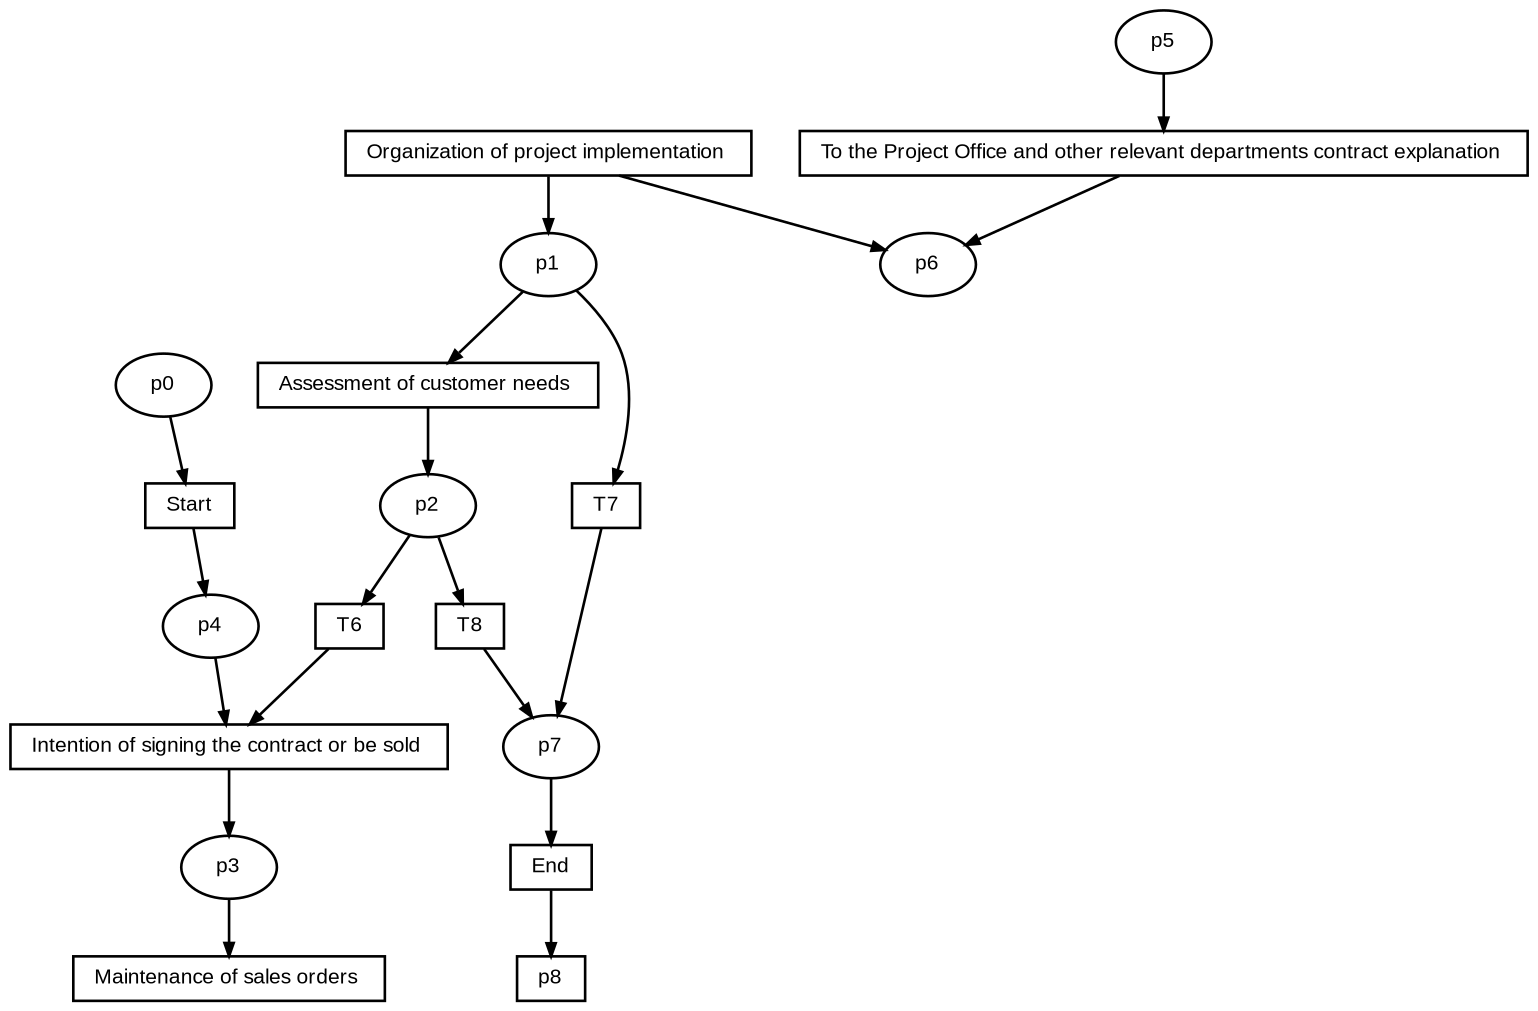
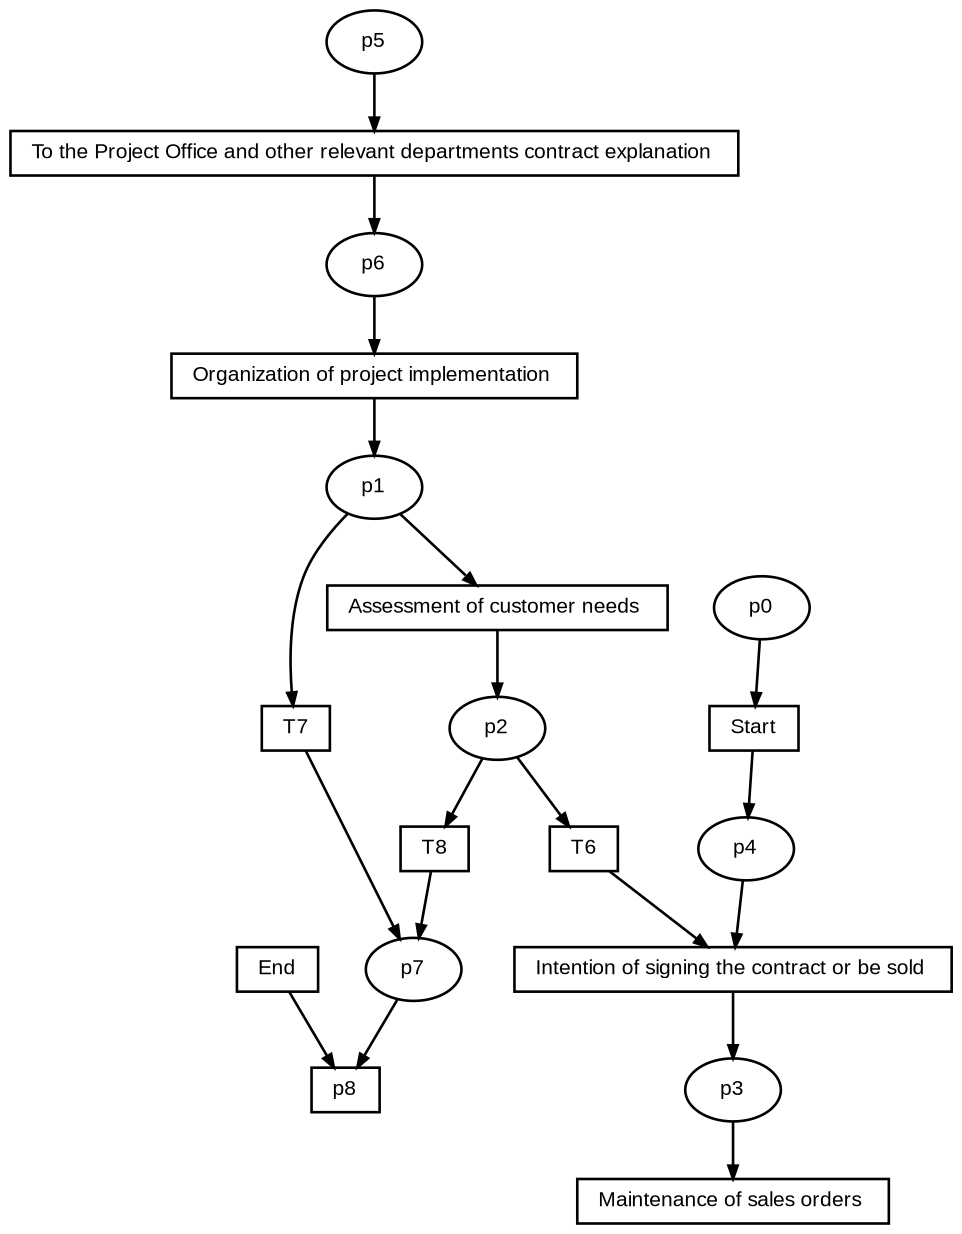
(746, 211) -> (374, 318)
(551, 805) -> (381, 1028)
